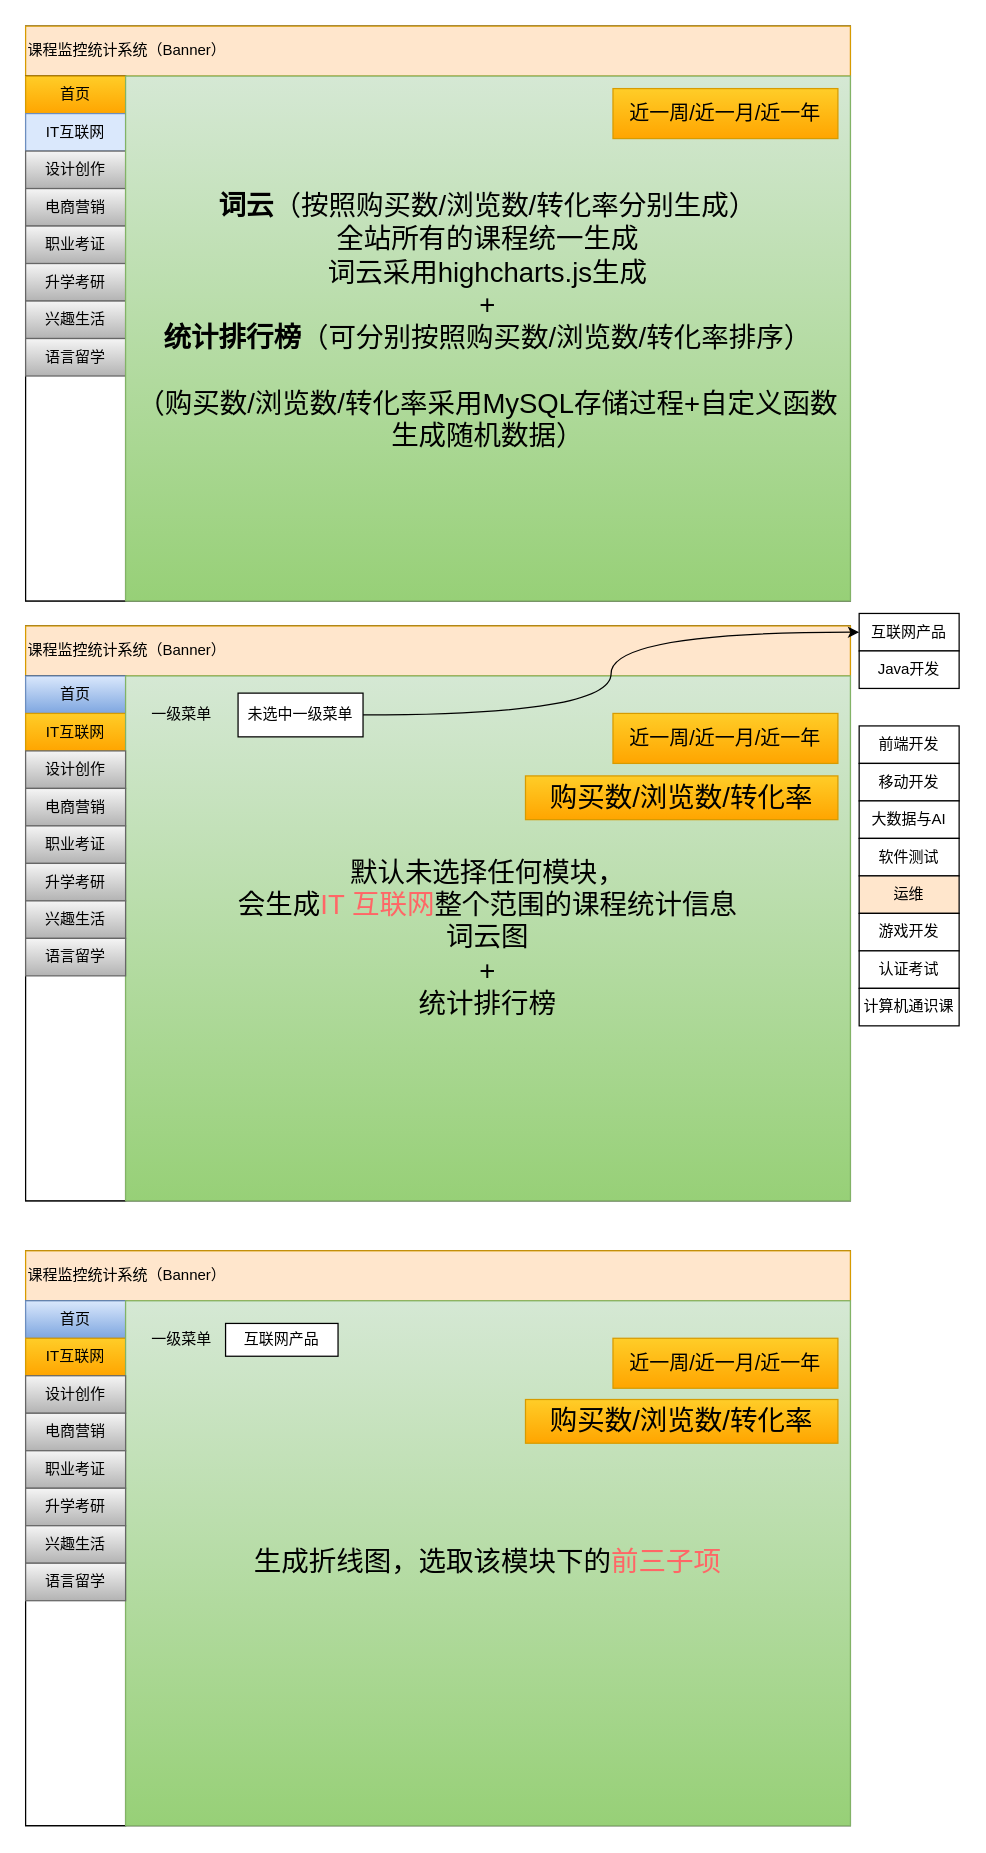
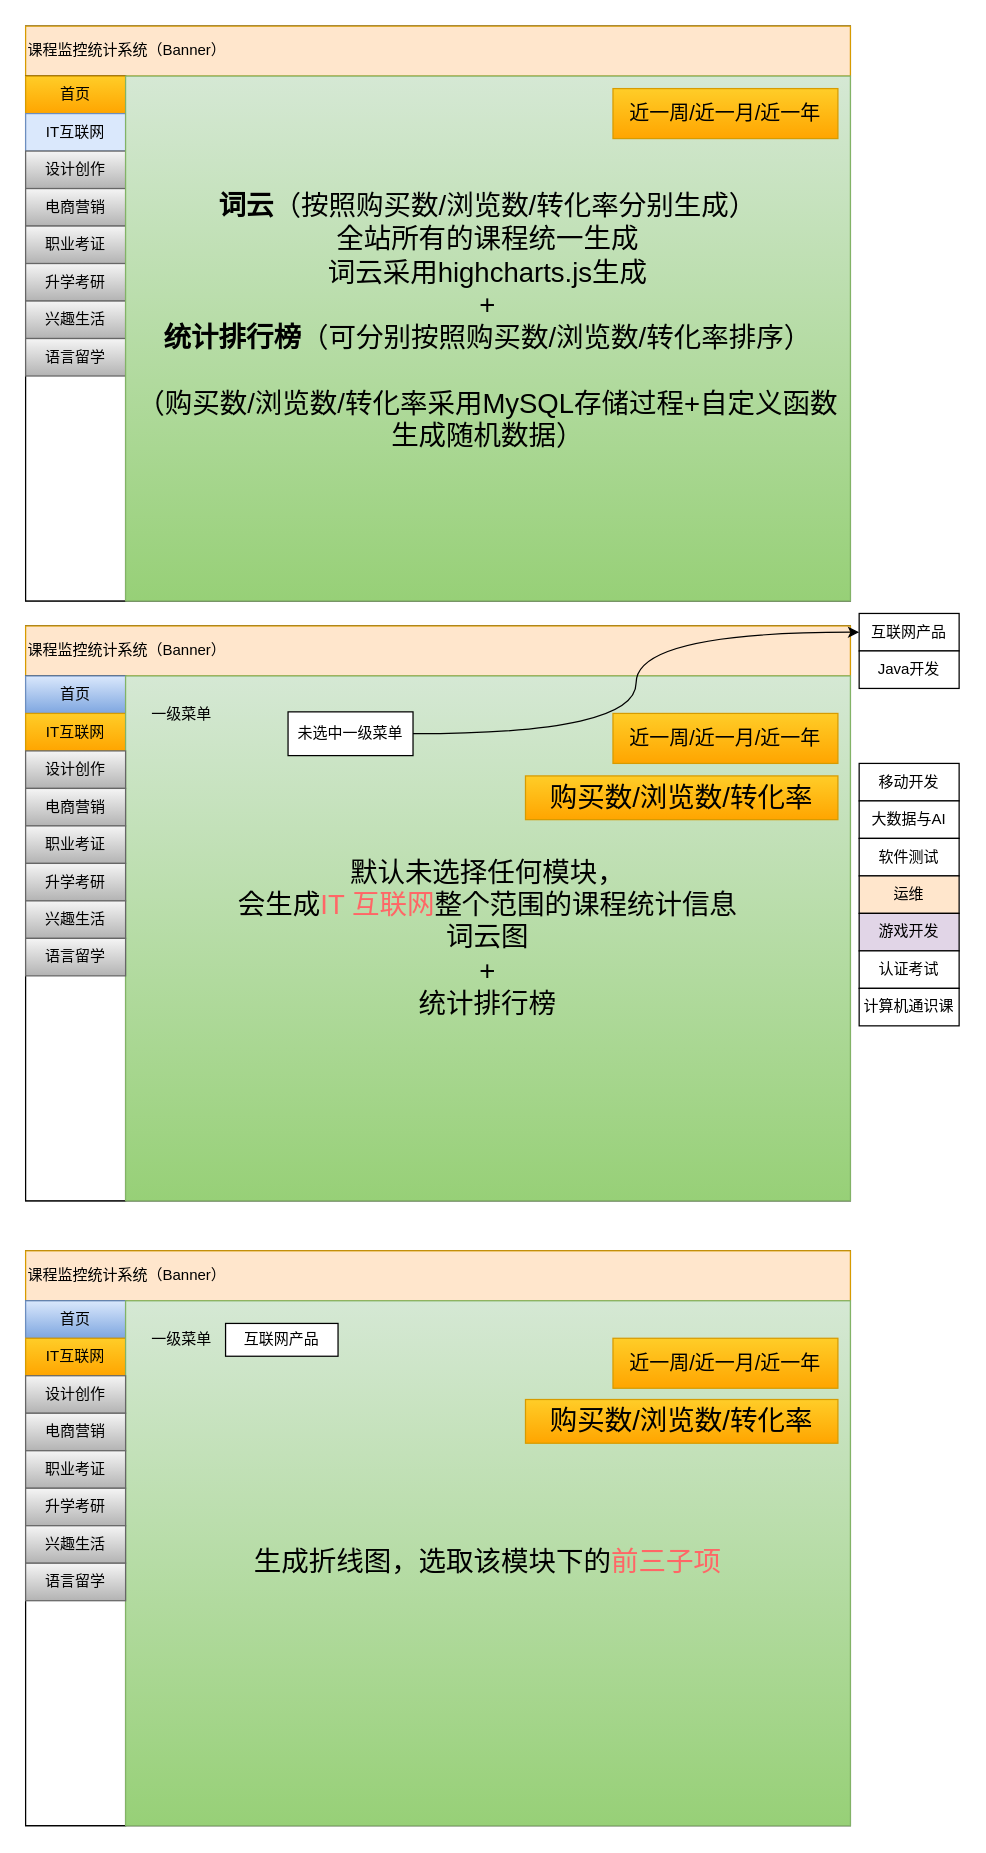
(301, 715) -> (351, 733)
(909, 744) -> none
(909, 932) -> (909, 932)
